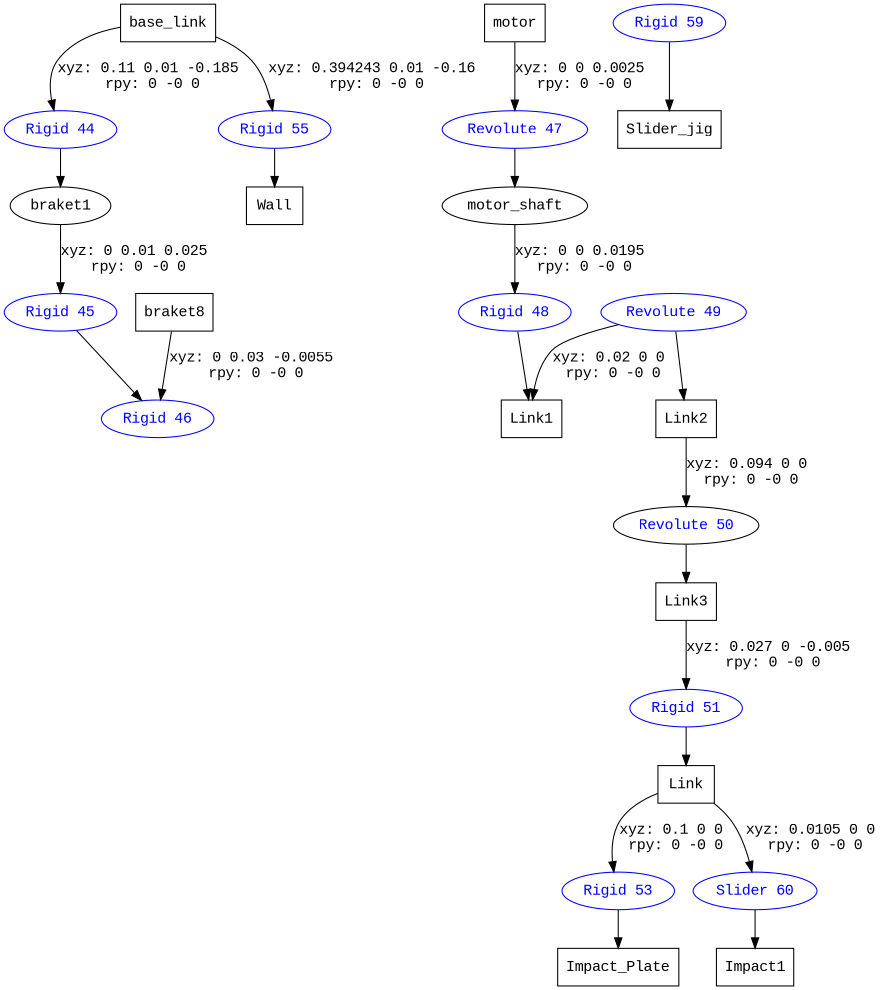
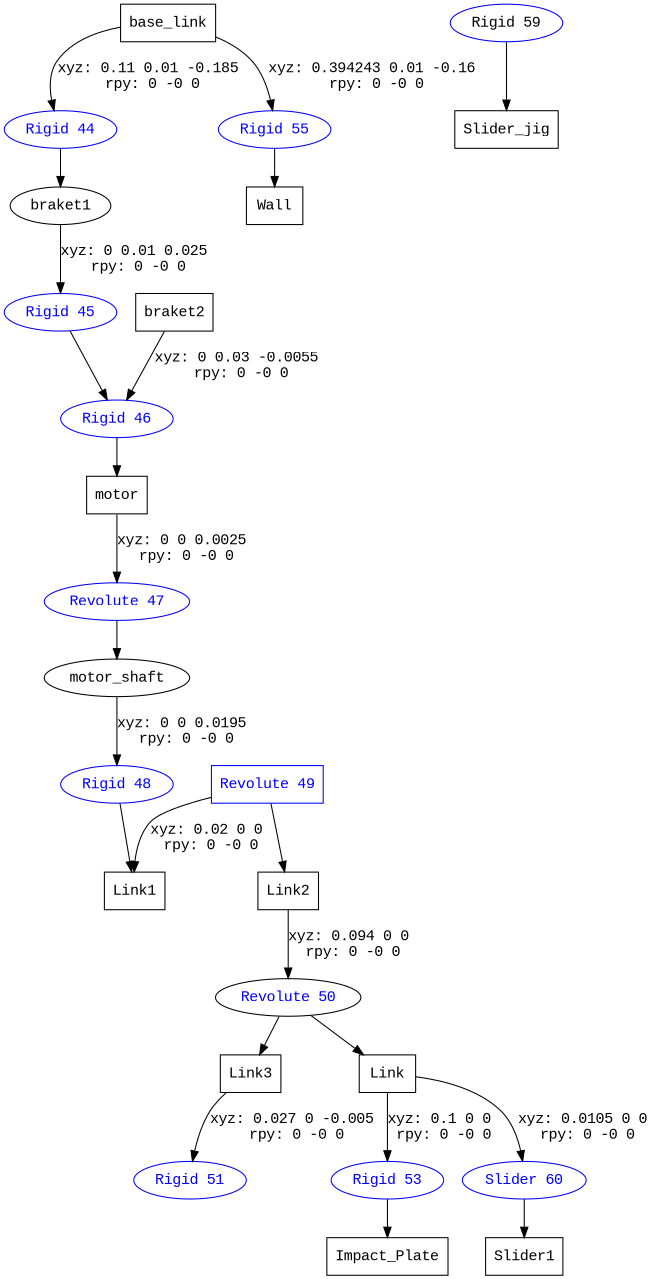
(669, 23) -> (507, 23)
(174, 312) -> (174, 312)
(674, 312) -> (267, 784)
none -> (117, 452)
(686, 741) -> (333, 1032)
(755, 967) -> (524, 1256)
